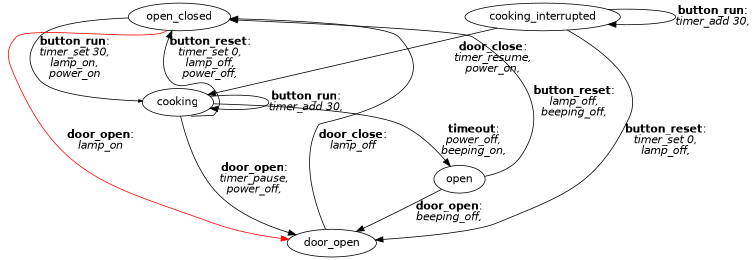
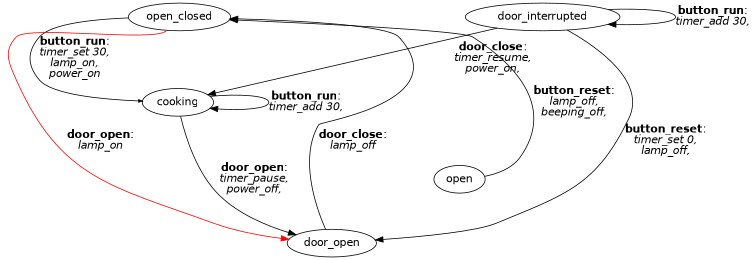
(543, 17) -> (543, 17)
(196, 83) -> none
(336, 111) -> none
(403, 209) -> none
